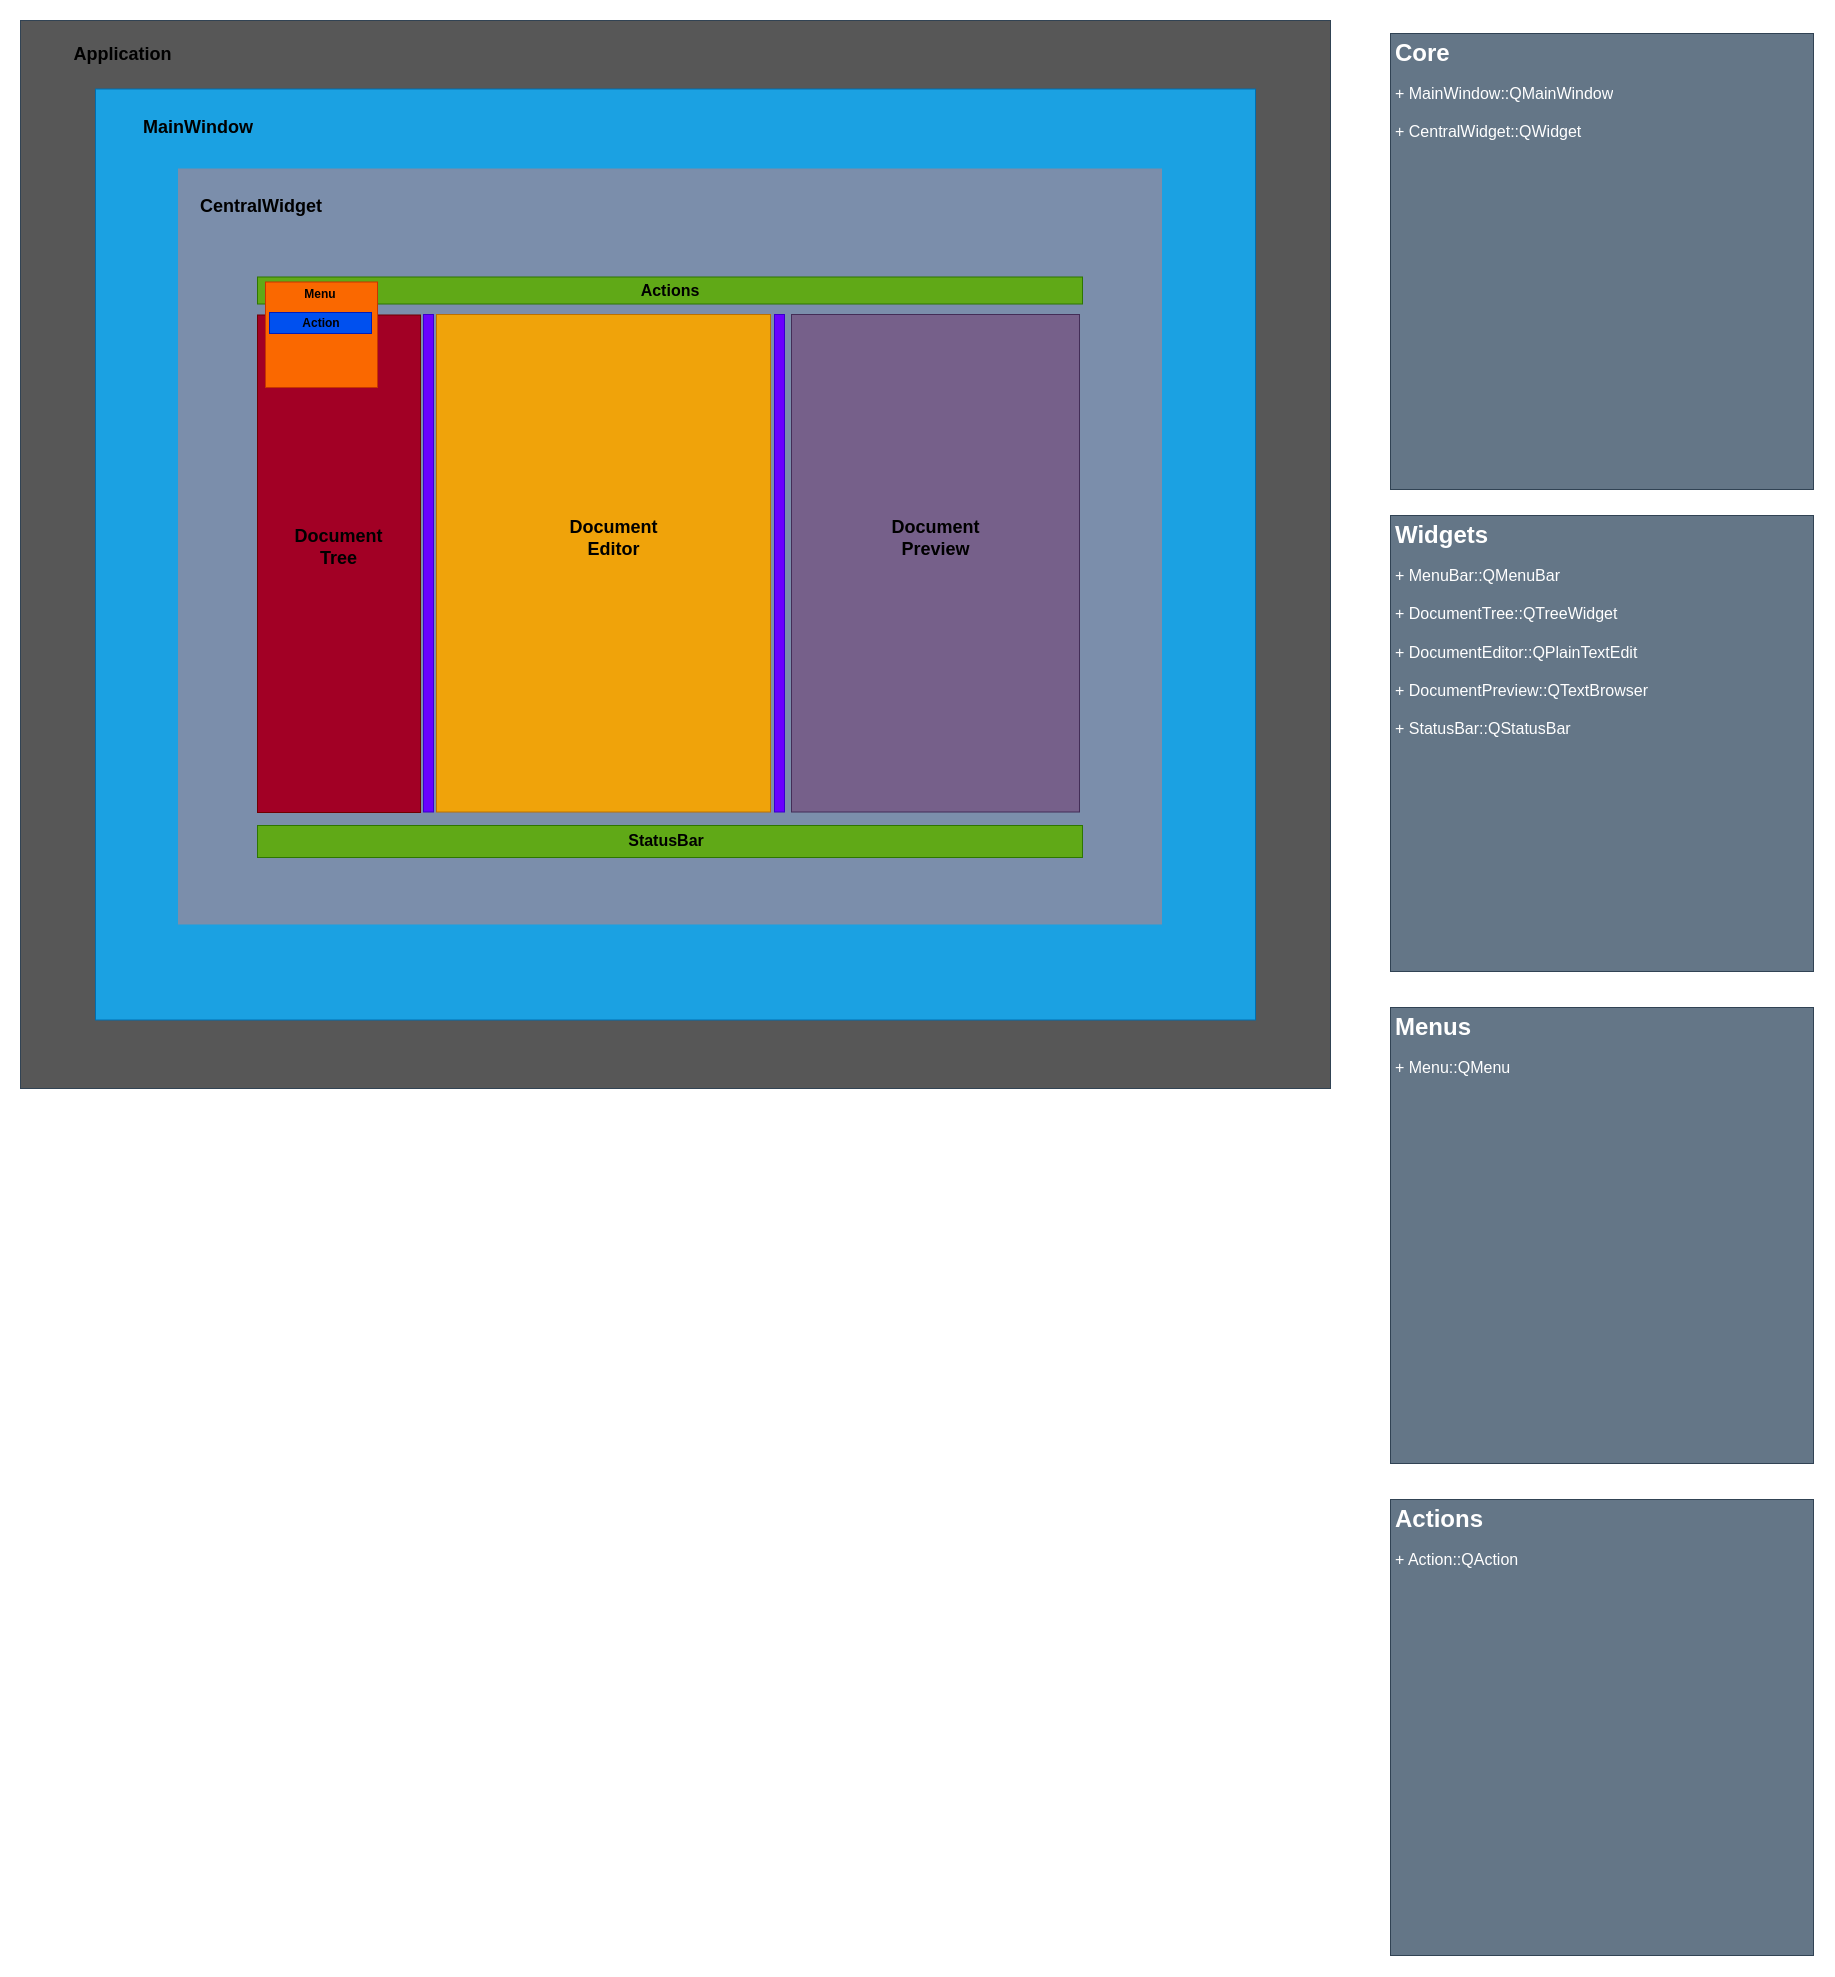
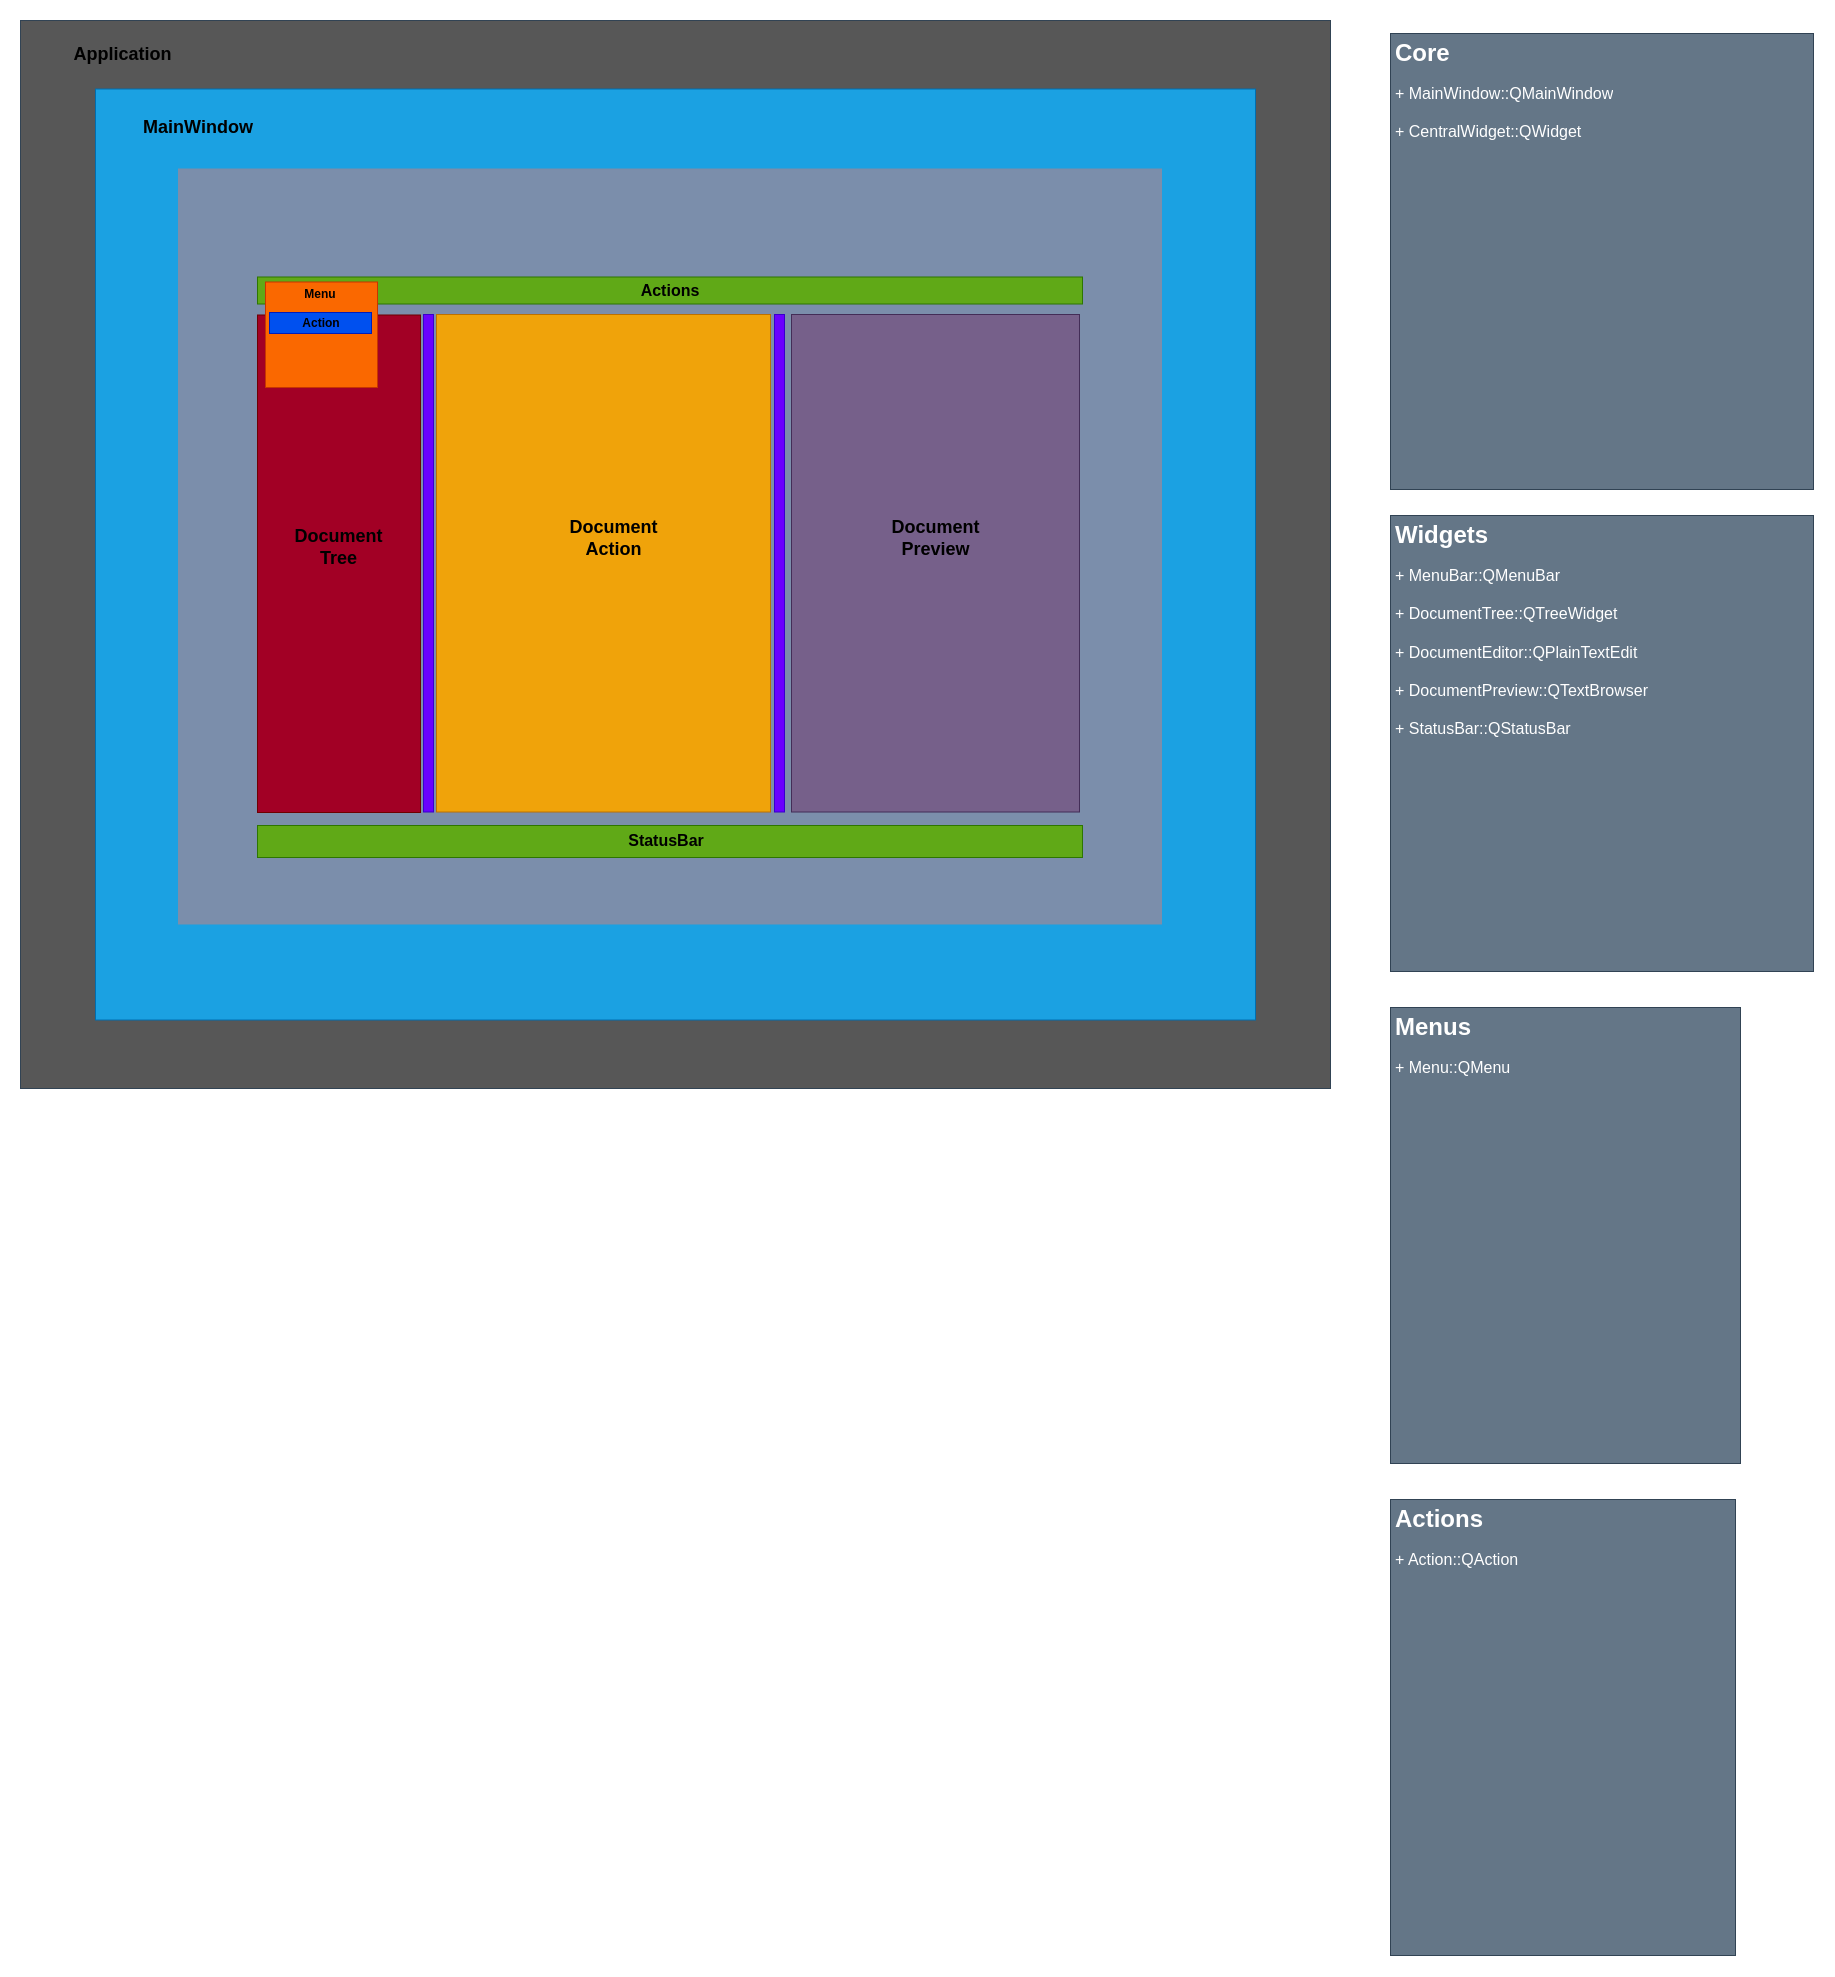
(262, 207) -> none
(614, 539) -> (614, 539)
(1602, 1236) -> (1566, 1236)
(1602, 1728) -> (1563, 1728)
